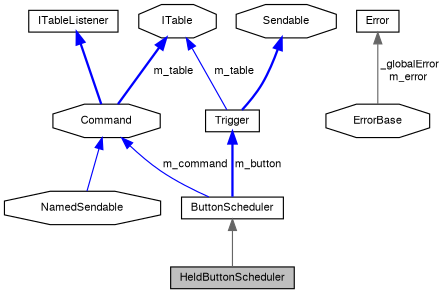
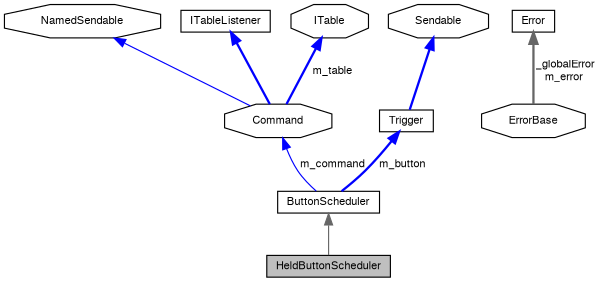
(378, 74) -> (533, 74)
(210, 79) -> none
(93, 170) -> (188, 75)
